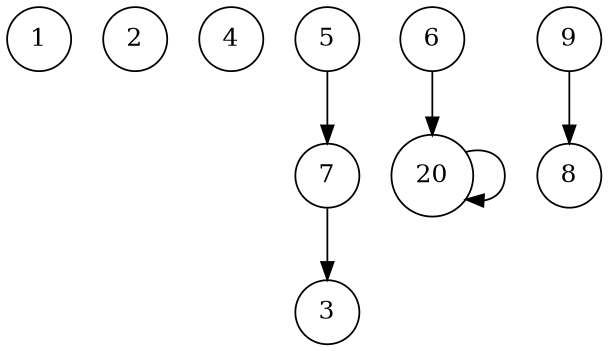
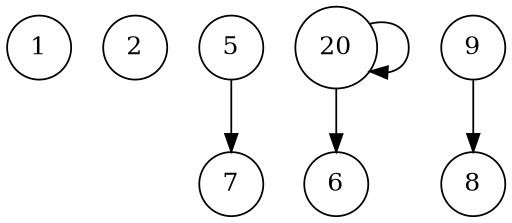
(231, 39) -> none
(432, 94) -> (336, 111)
(327, 312) -> none
